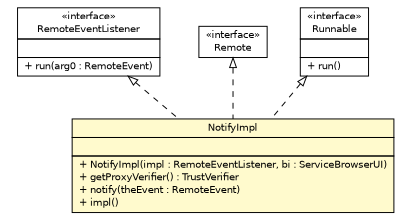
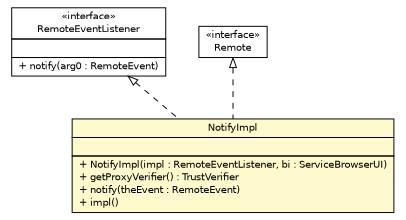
(334, 42) -> none
(89, 66) -> (89, 66)
